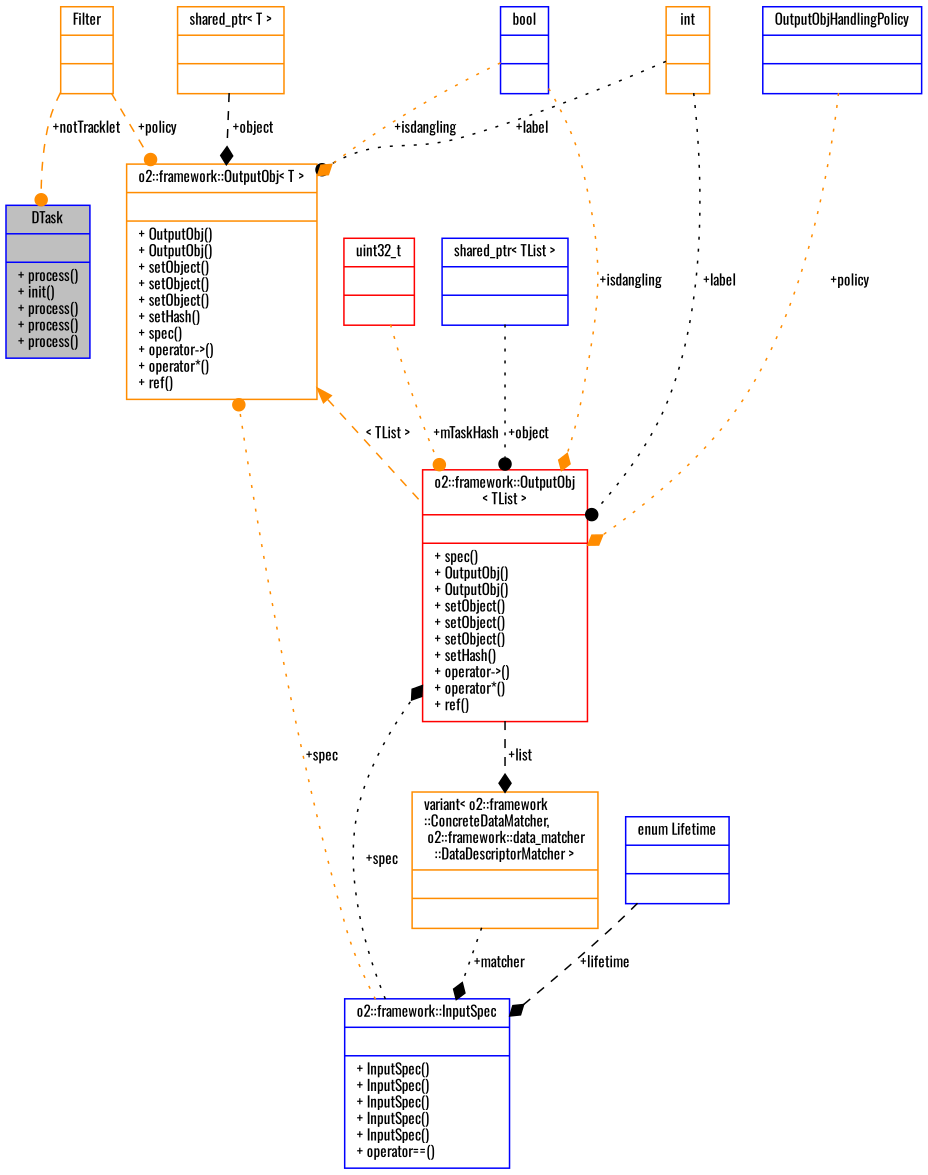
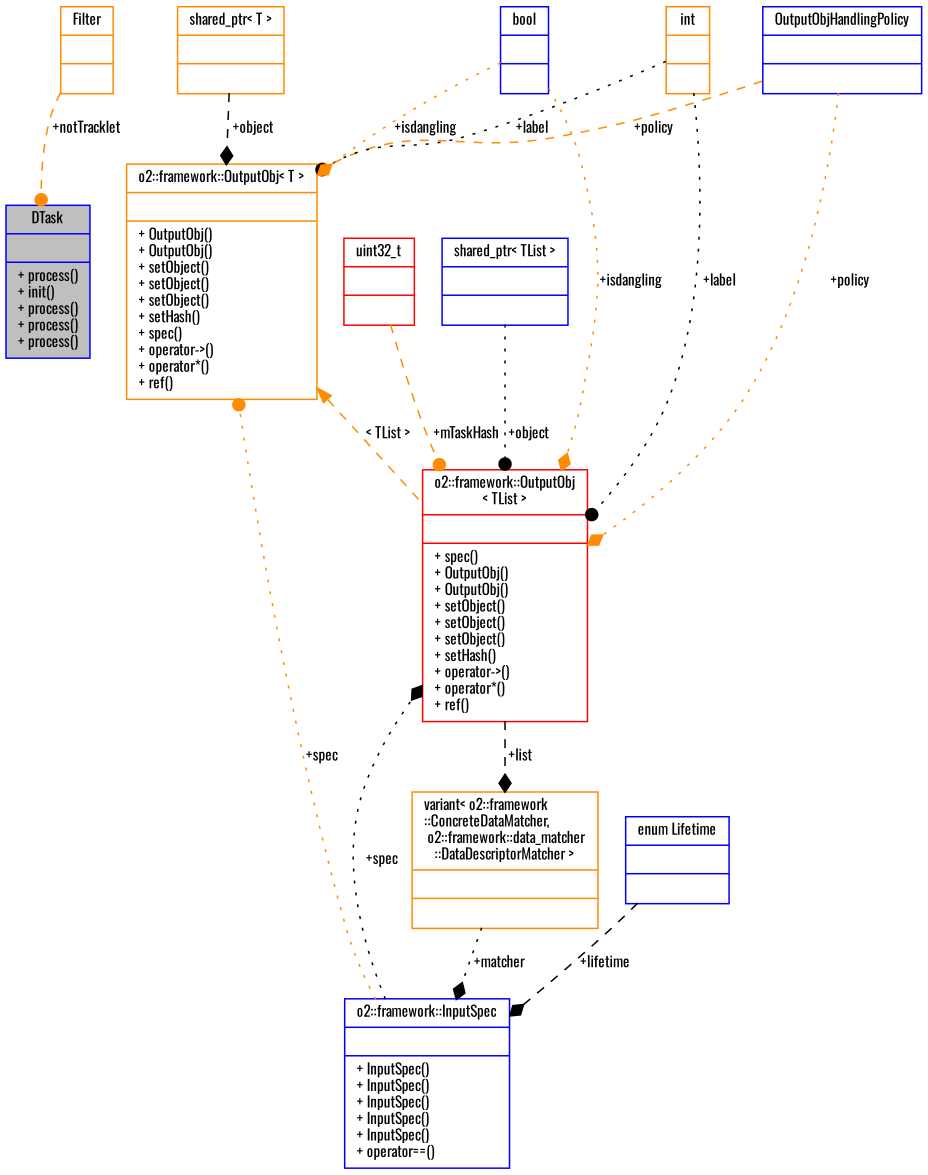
(129, 123) -> (547, 138)
(412, 392) -> (412, 392)
